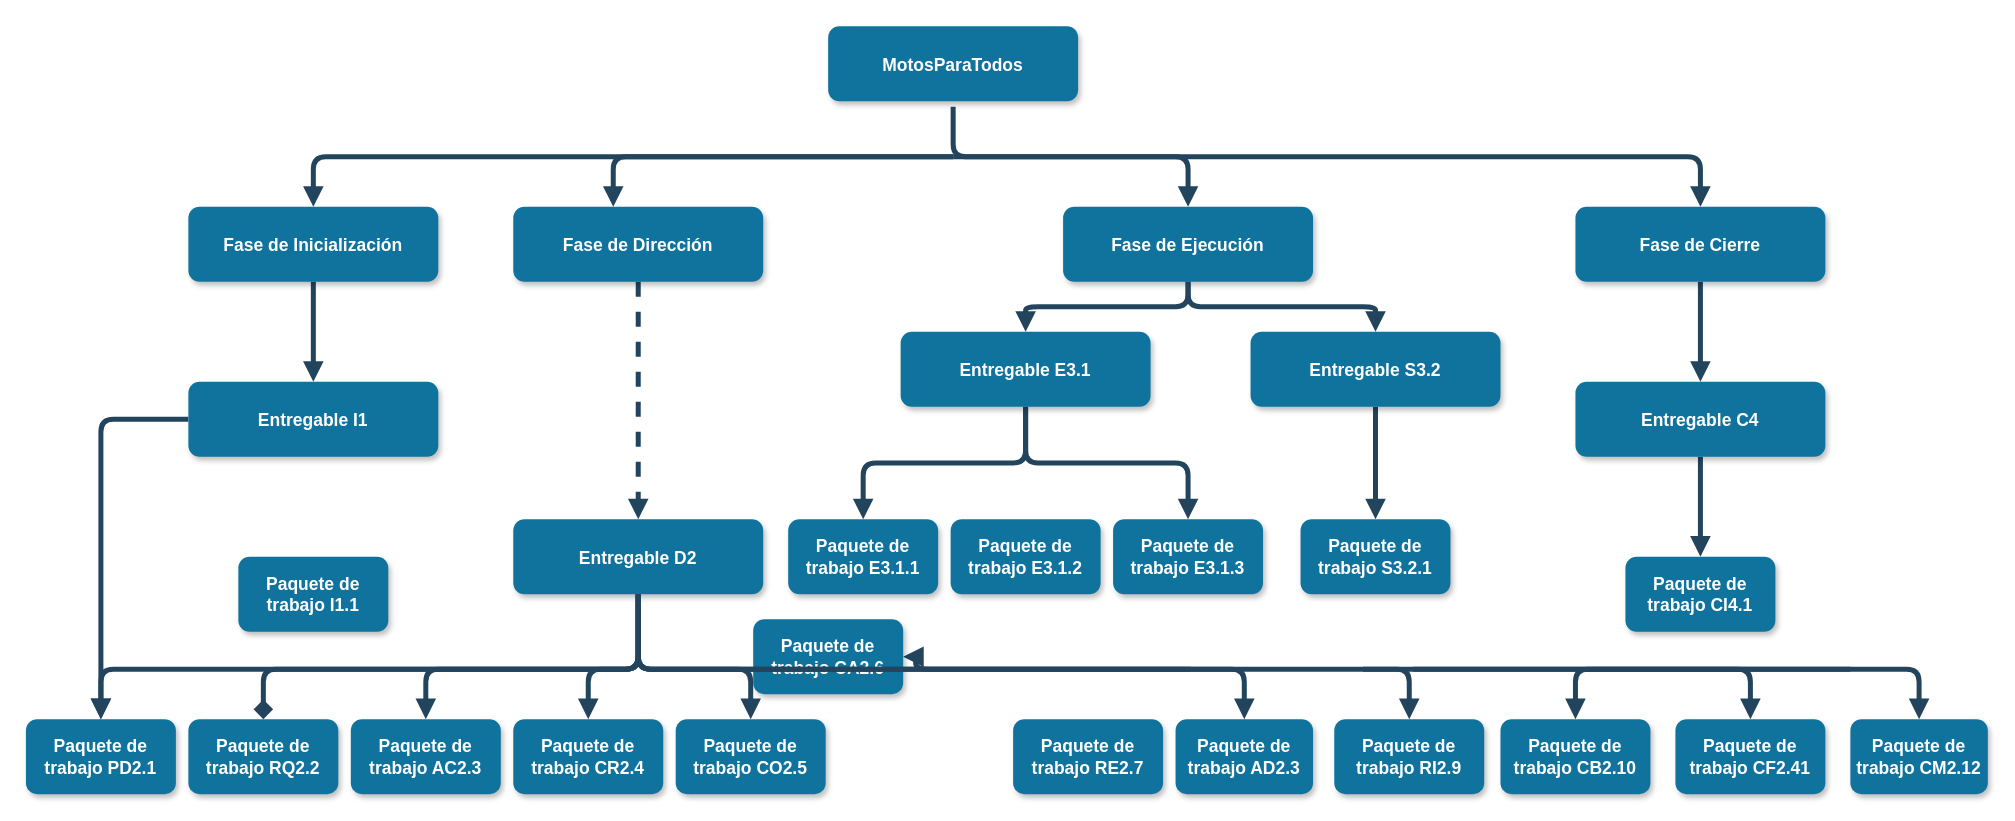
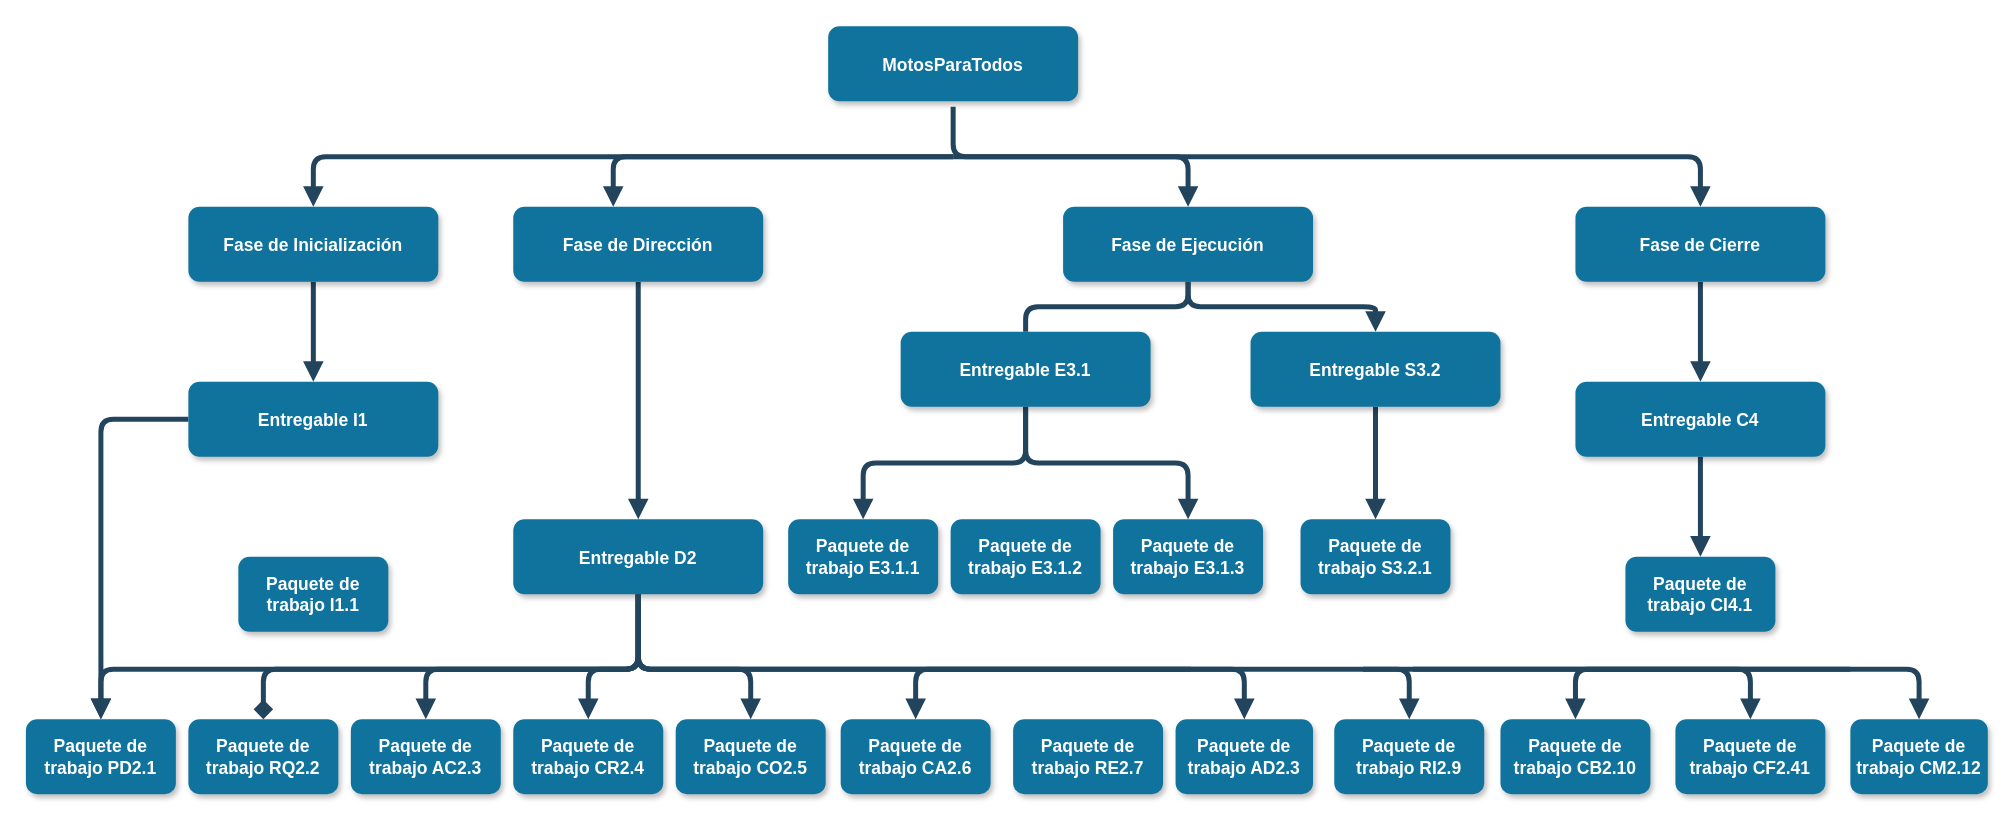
(638, 304) -> (638, 304)
(1027, 309) -> (1026, 319)
(828, 657) -> (916, 757)
